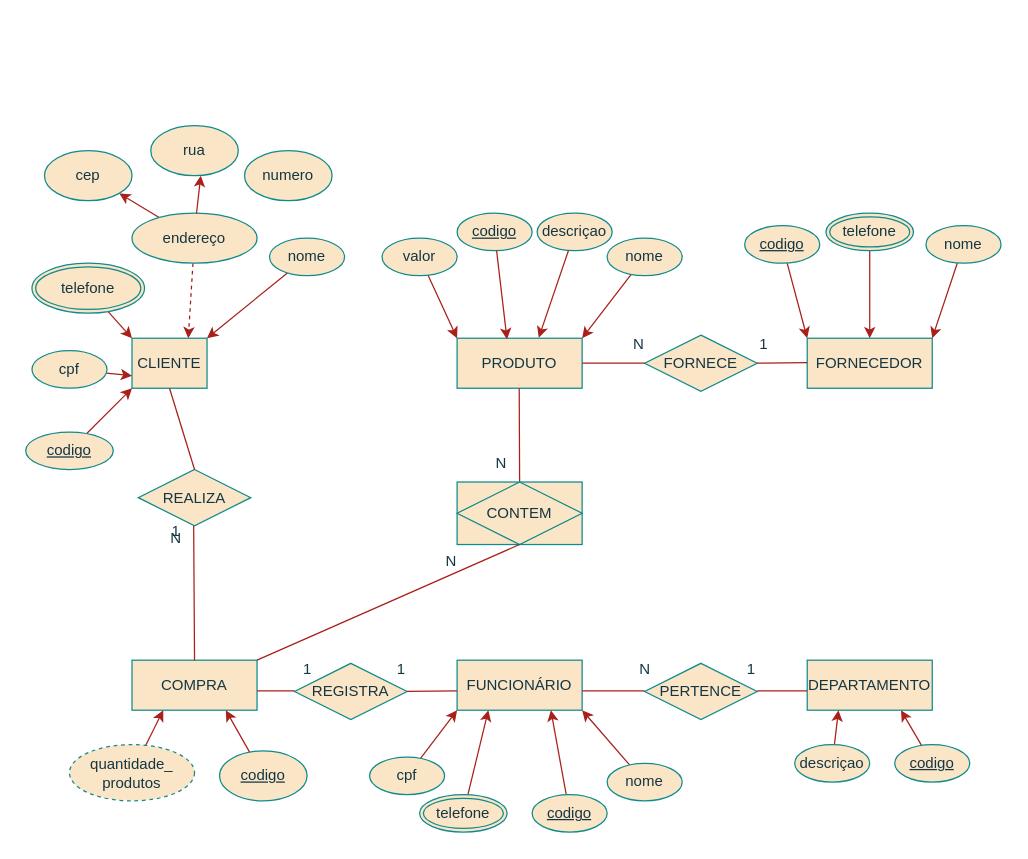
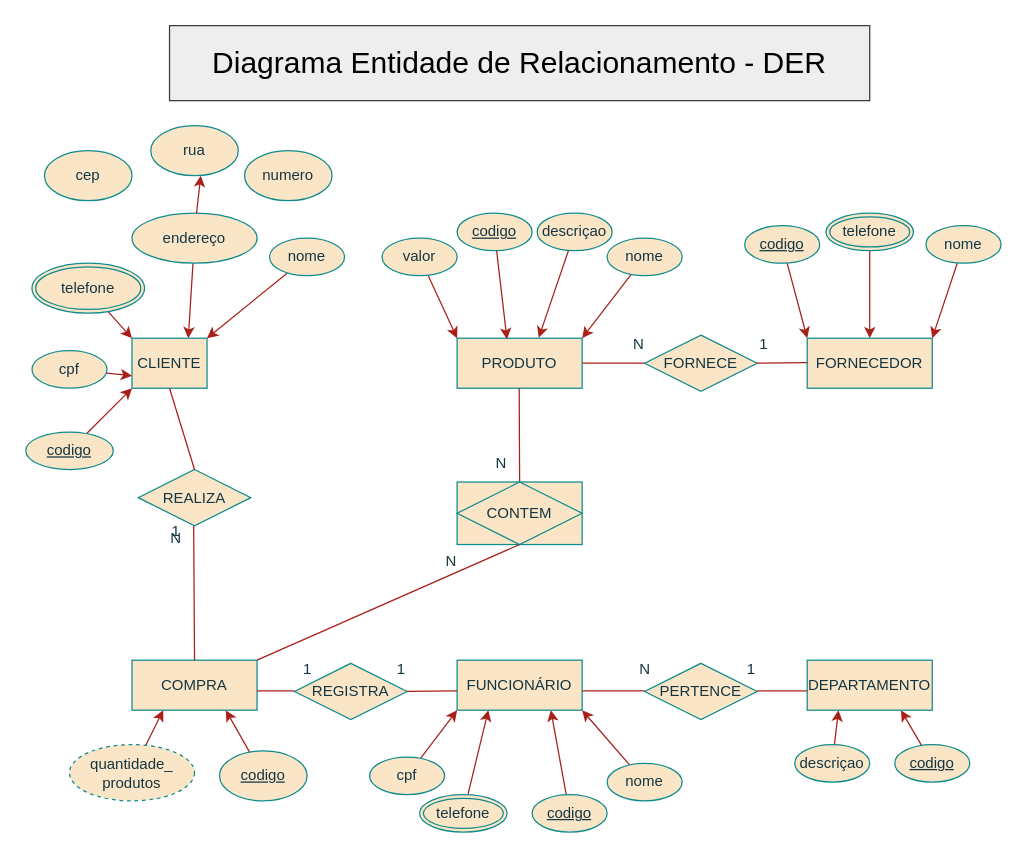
none -> (519, 63)
(142, 207) -> none
(191, 297) -> (191, 297)
